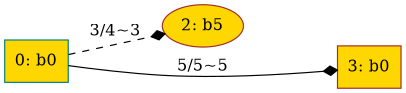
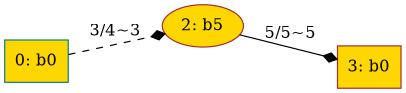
(196, 76) -> (281, 45)
